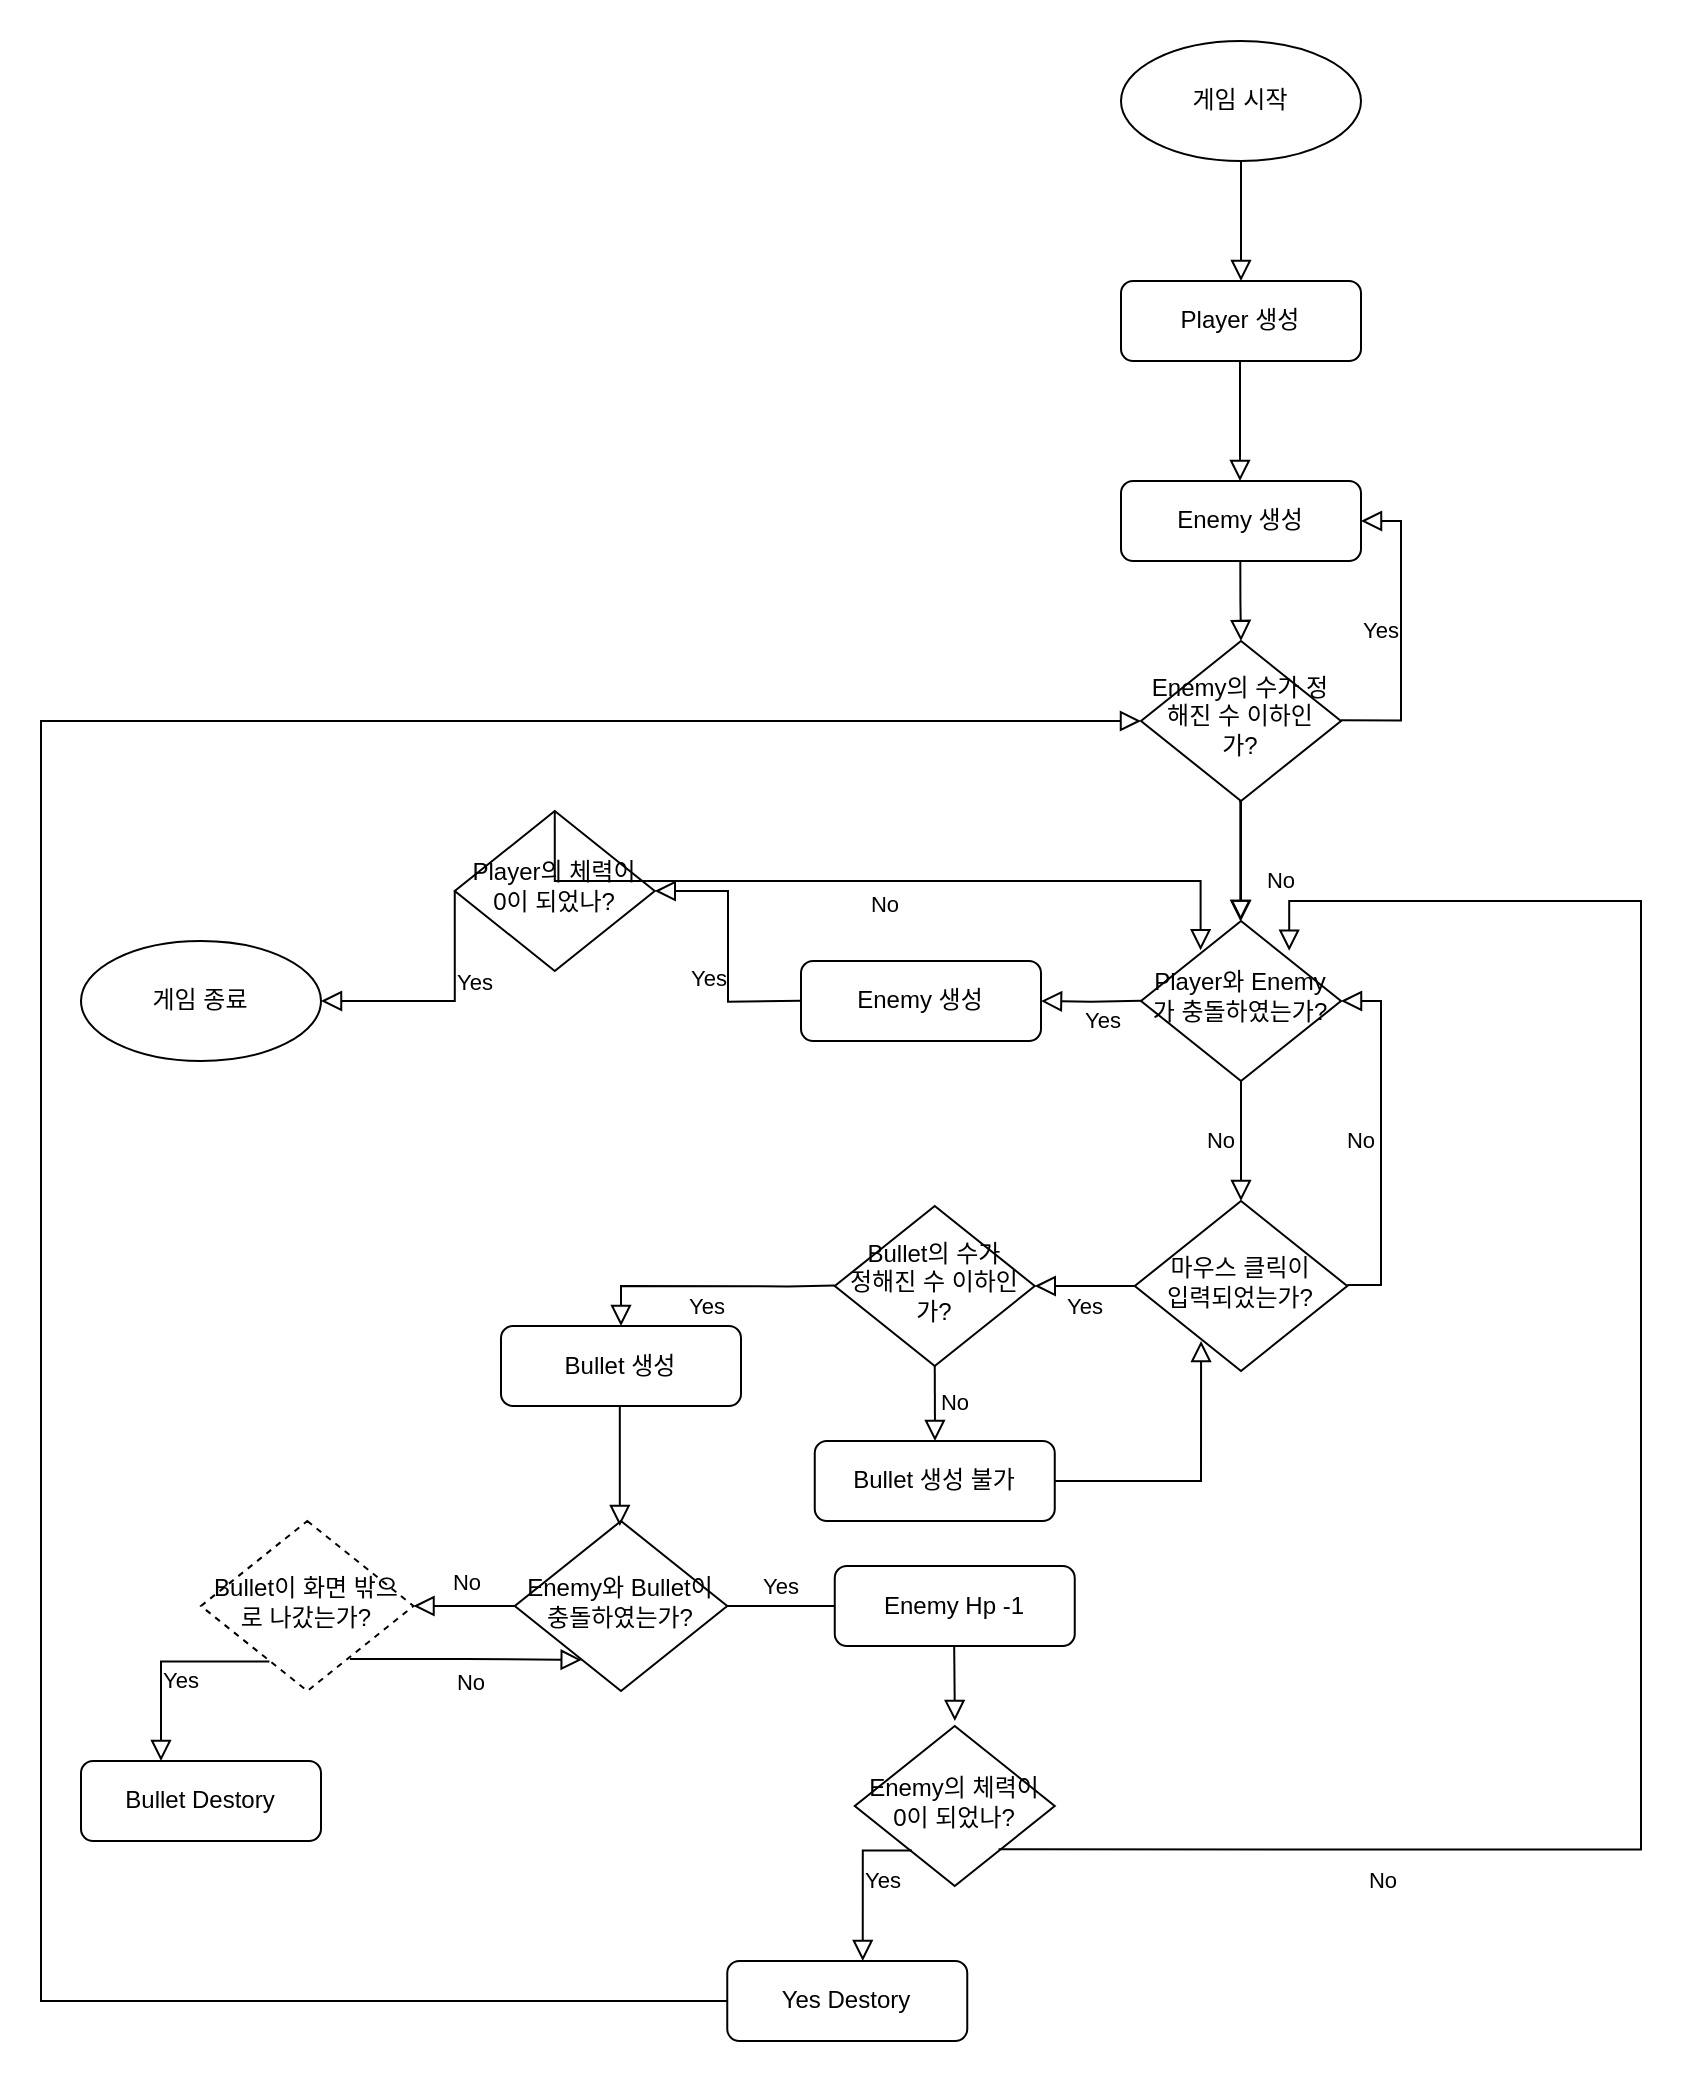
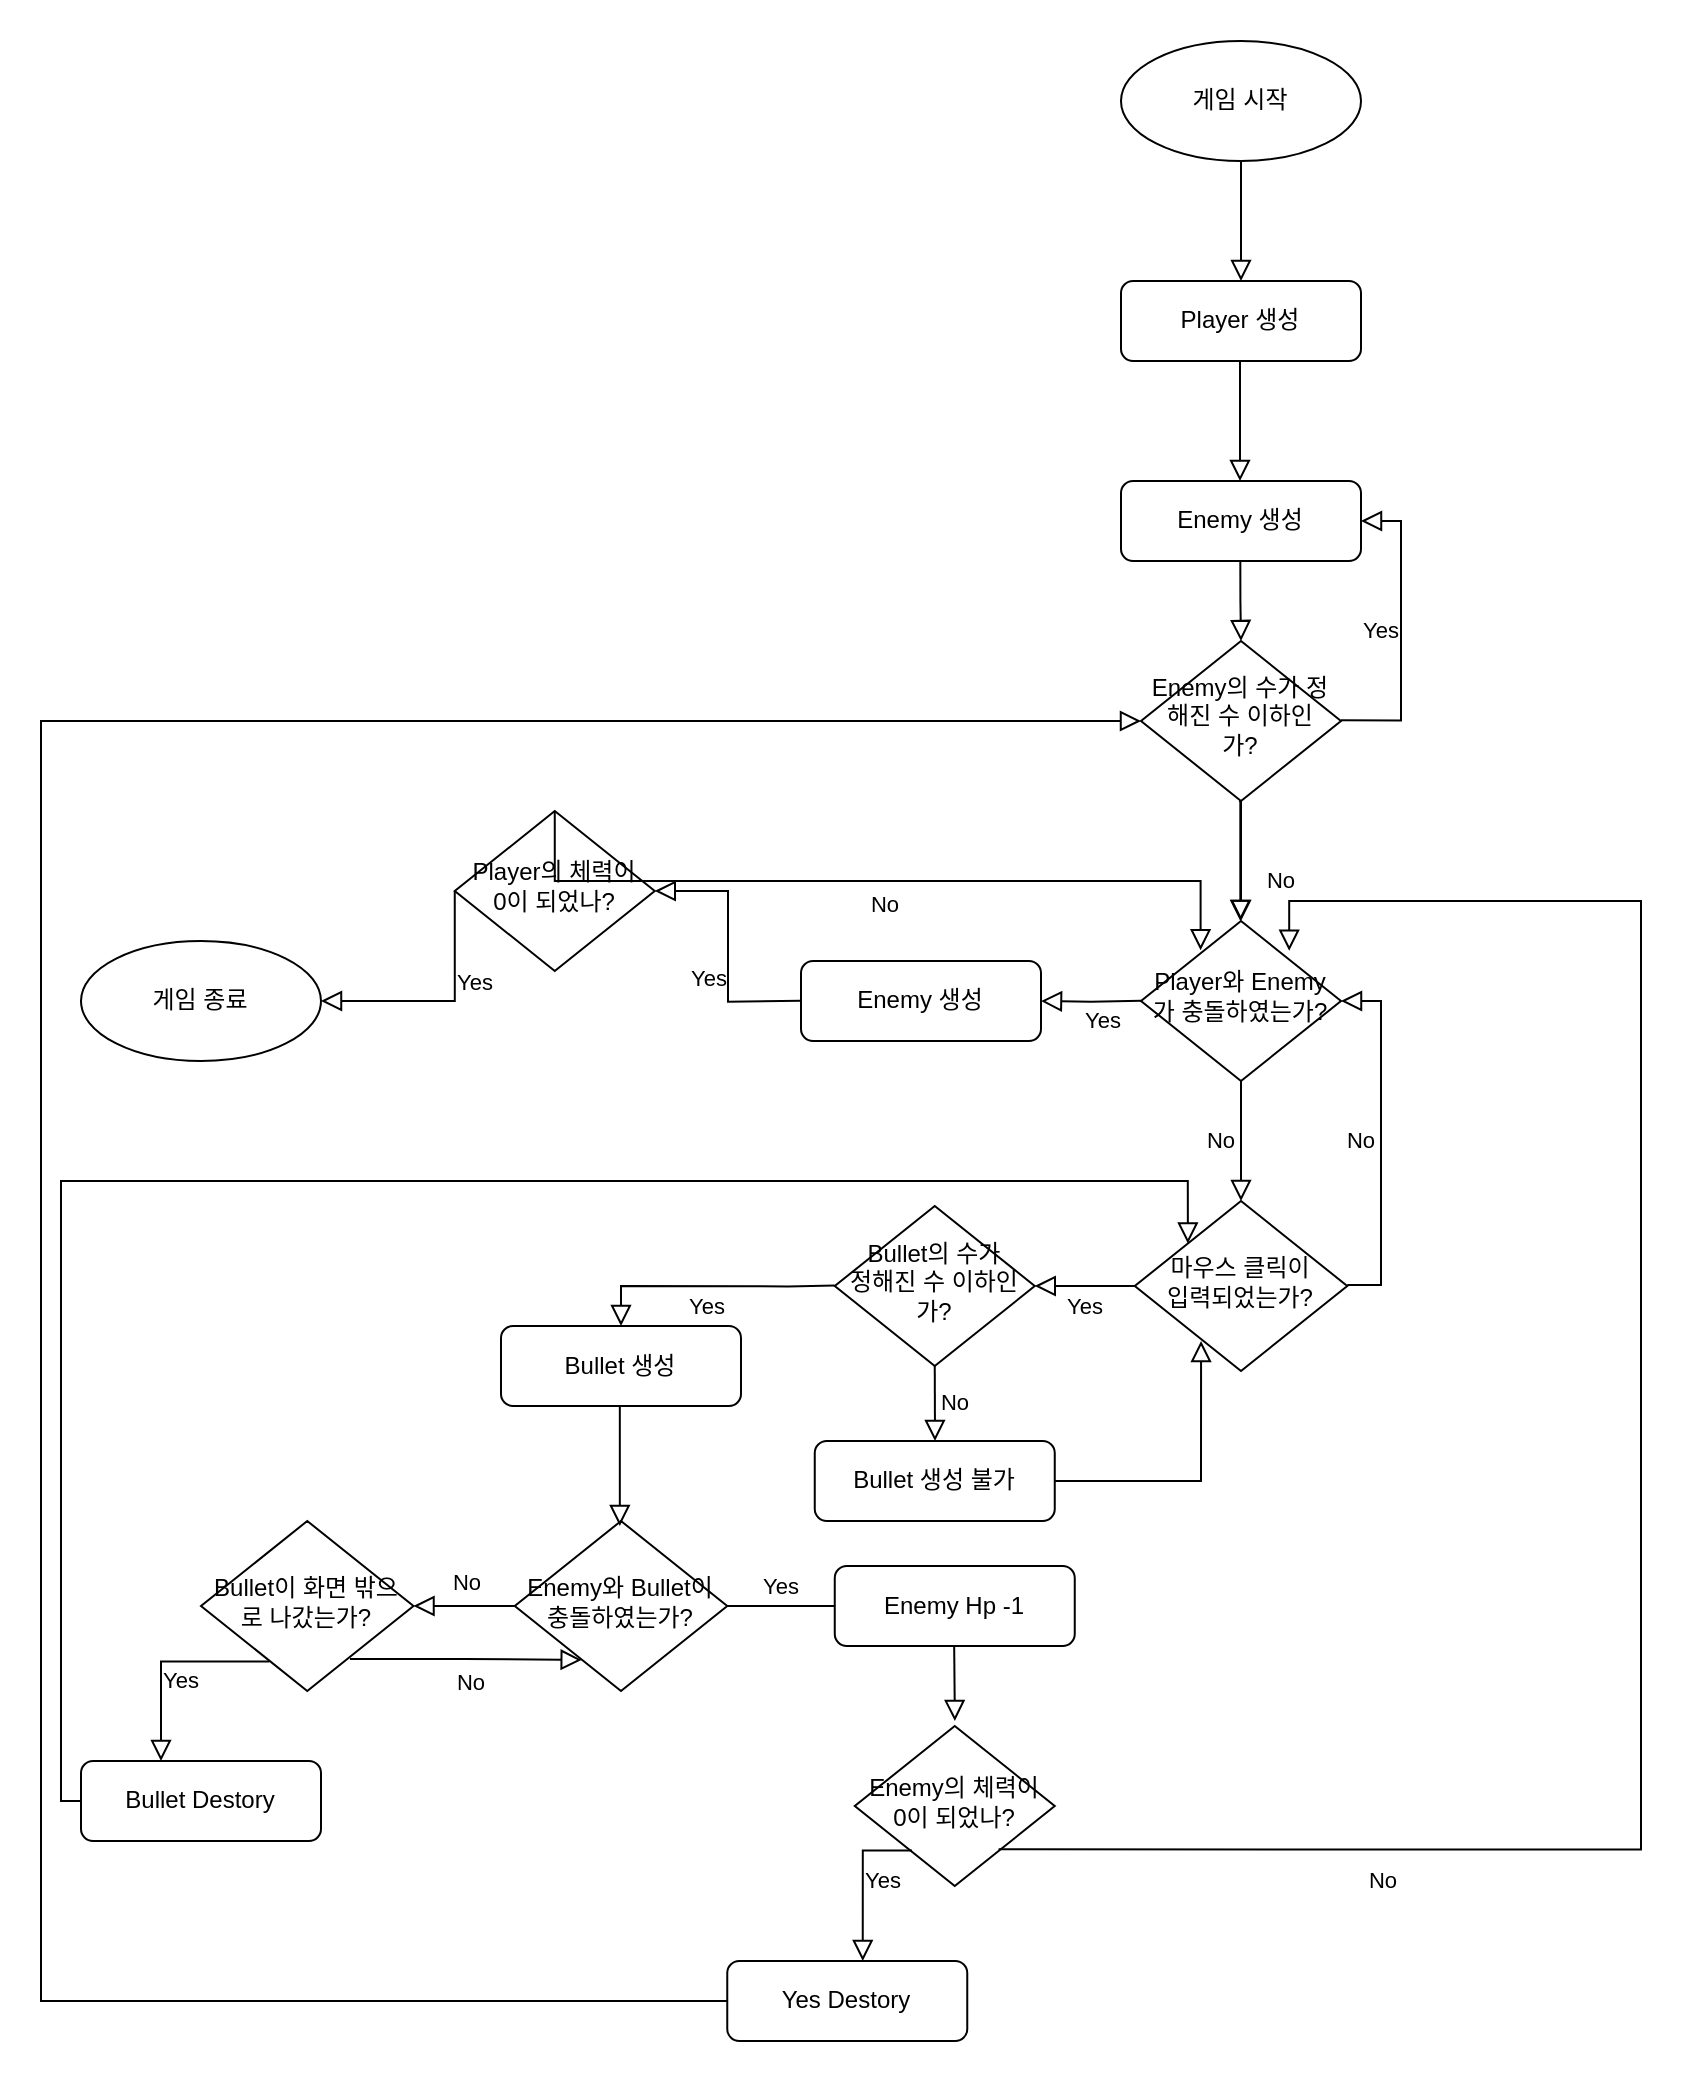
none -> (325, 1181)
(307, 1606) -> (307, 1606)
